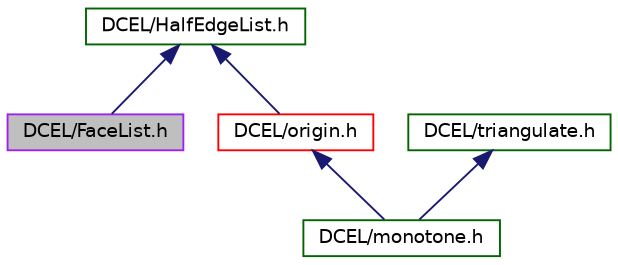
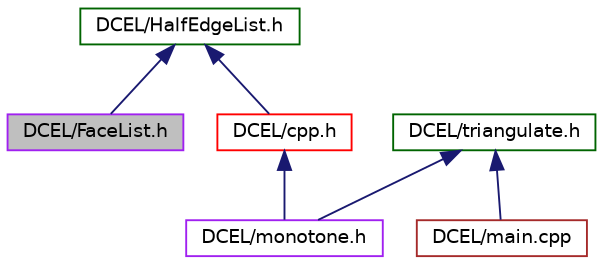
(296, 132) -> (284, 132)
(402, 238) -> (284, 238)
none -> (502, 238)
